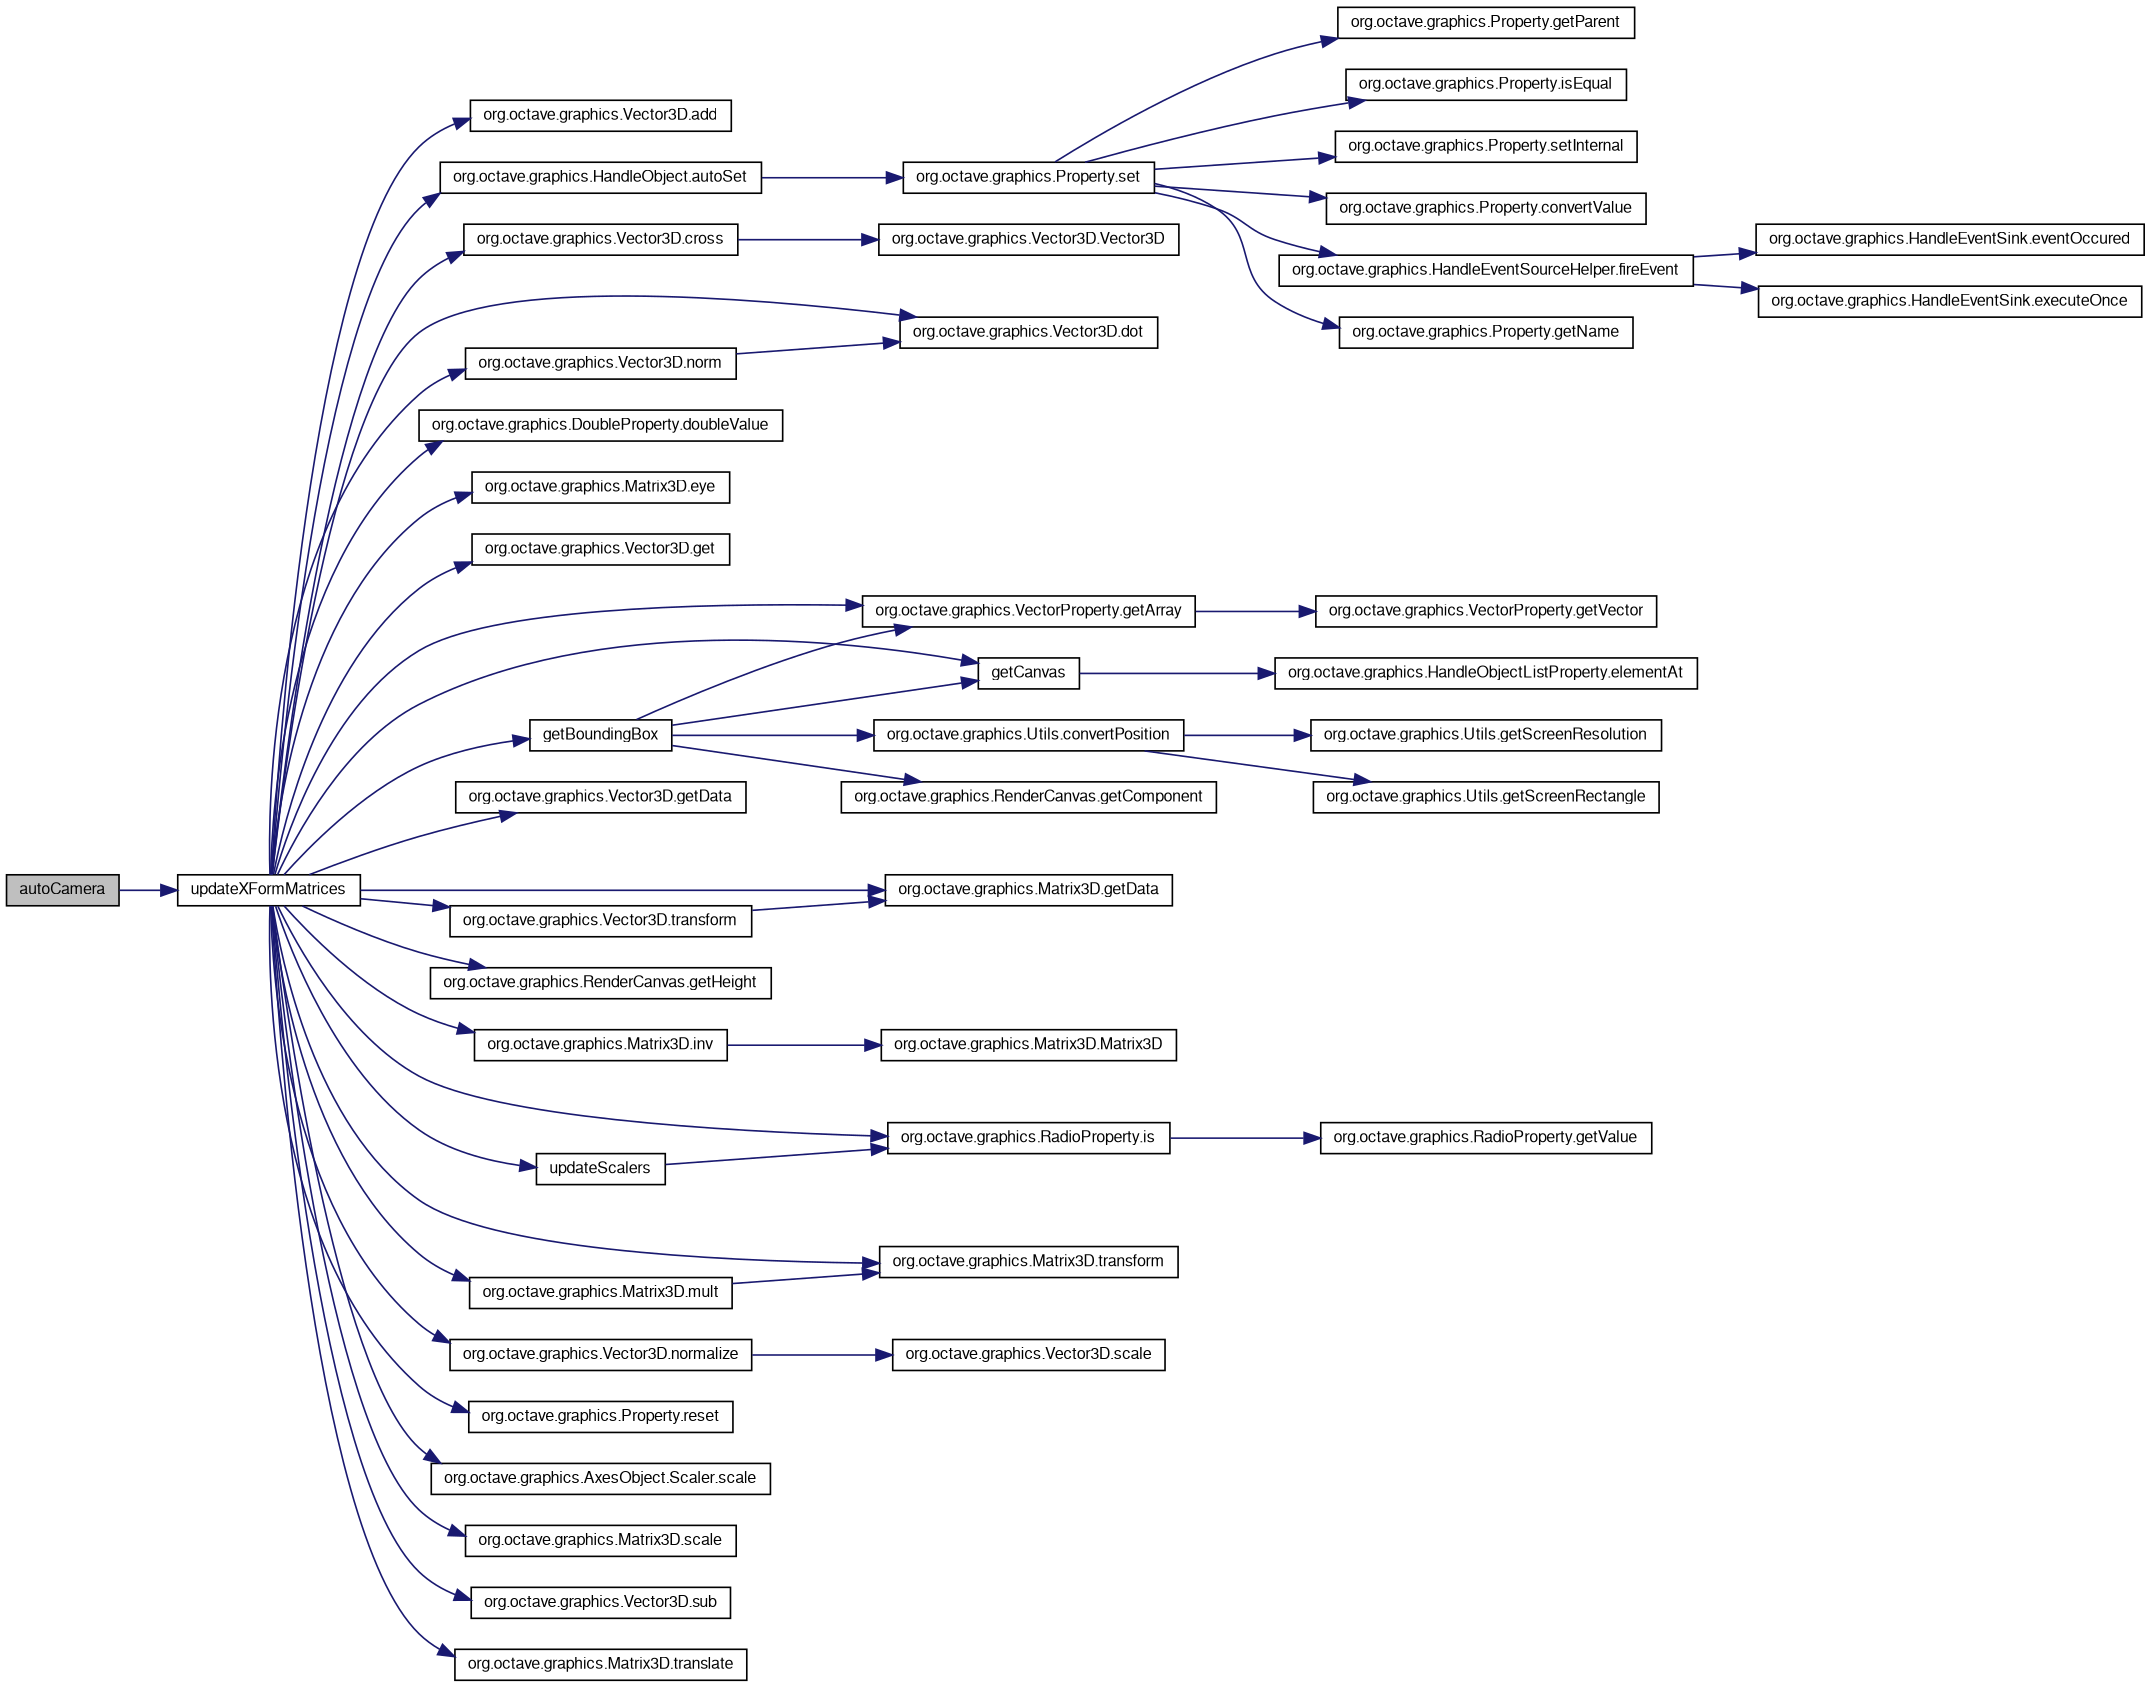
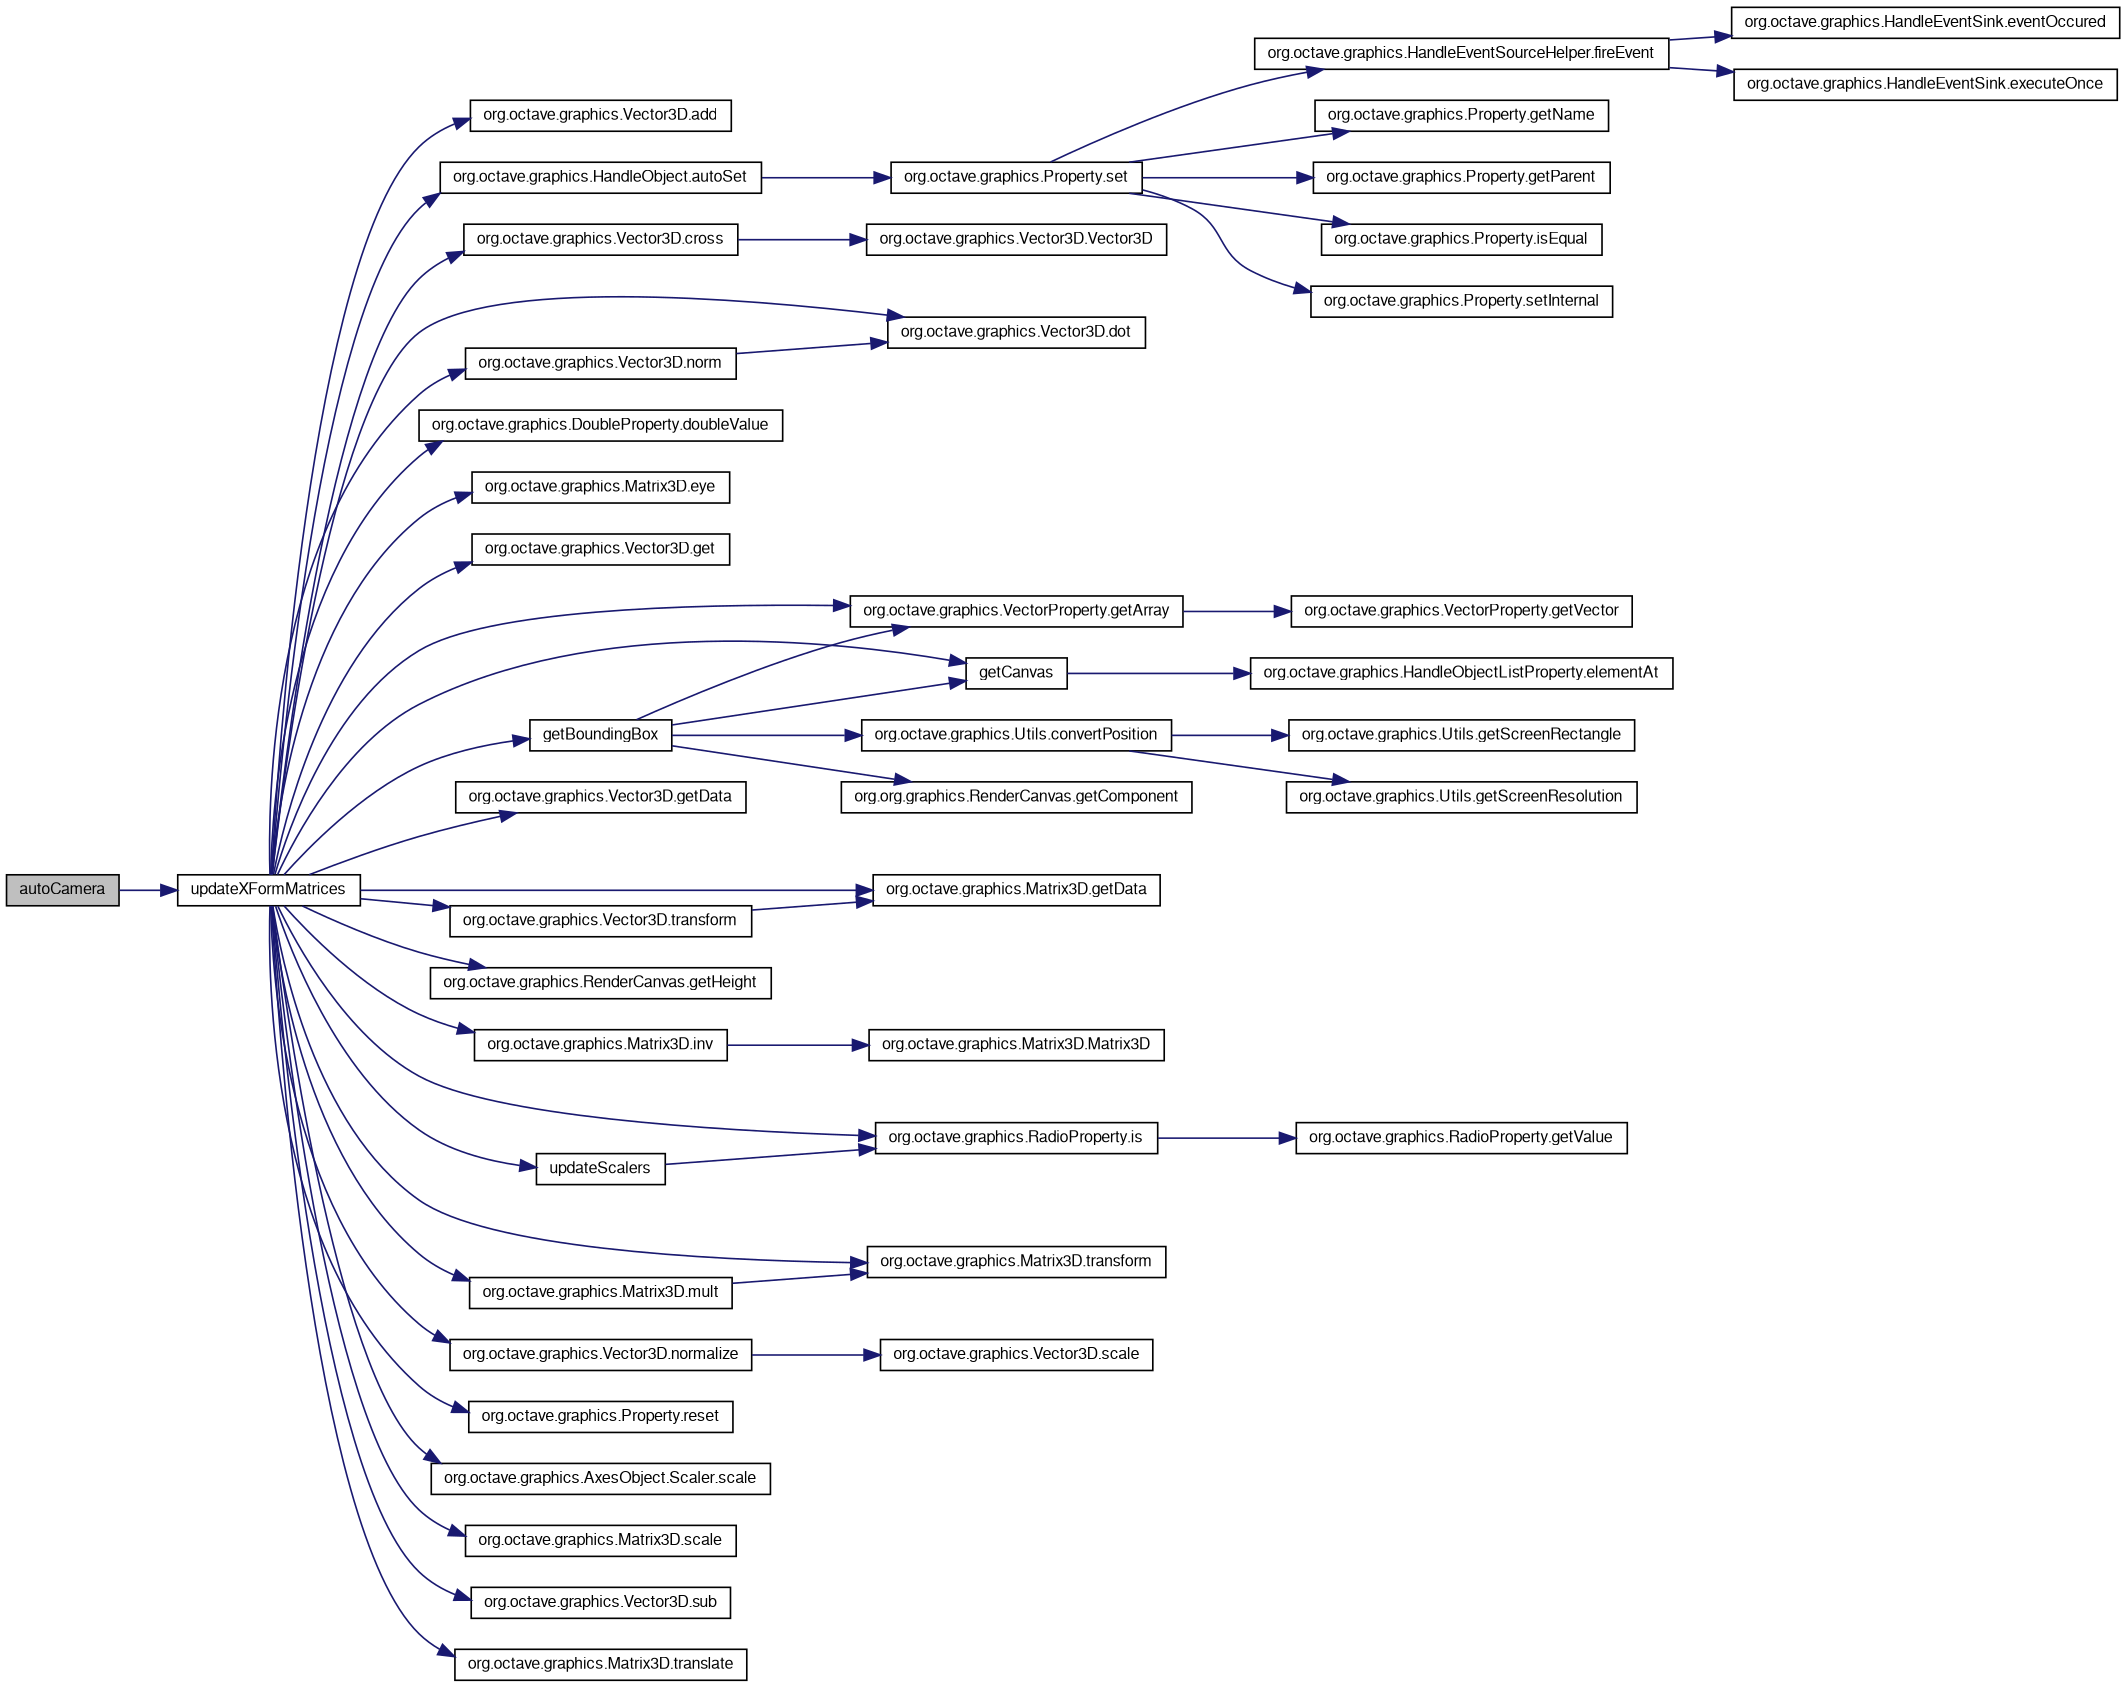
(1486, 209) -> none
(1029, 797) -> (1017, 797)
